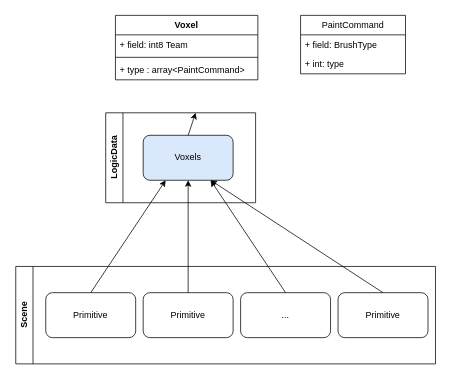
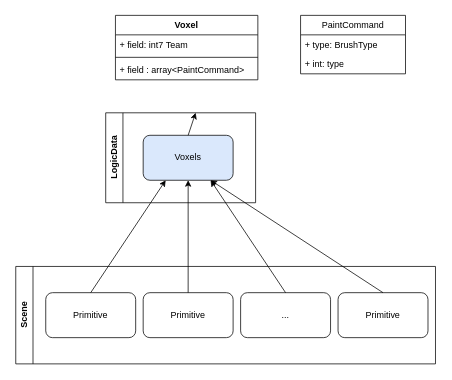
(157, 46) -> (157, 46)
(344, 46) -> (344, 46)
(184, 71) -> (185, 71)
